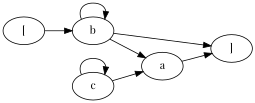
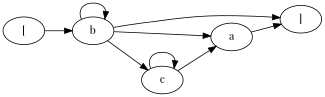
none -> (125, 53)
